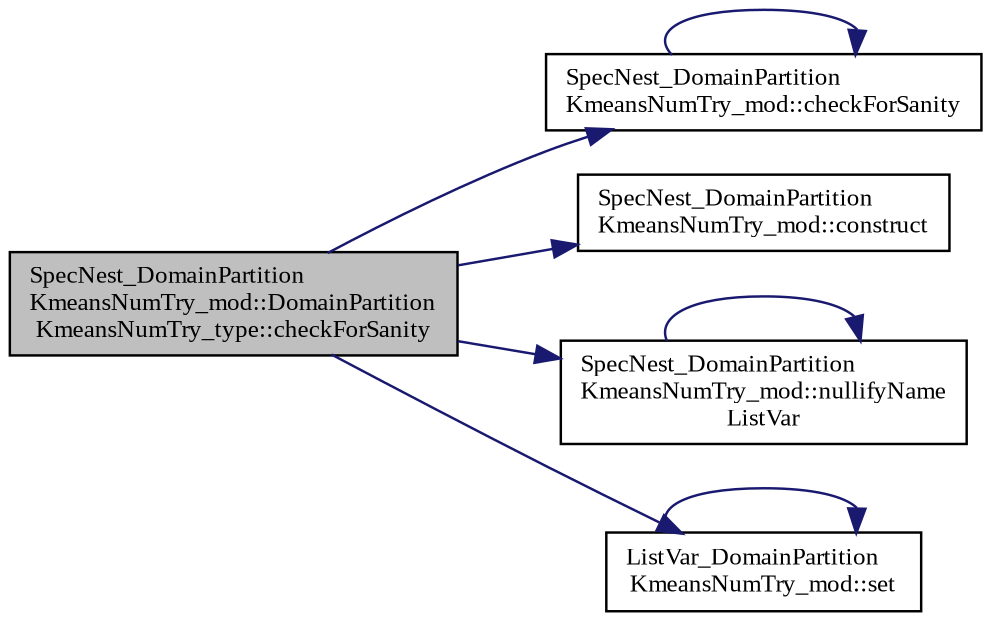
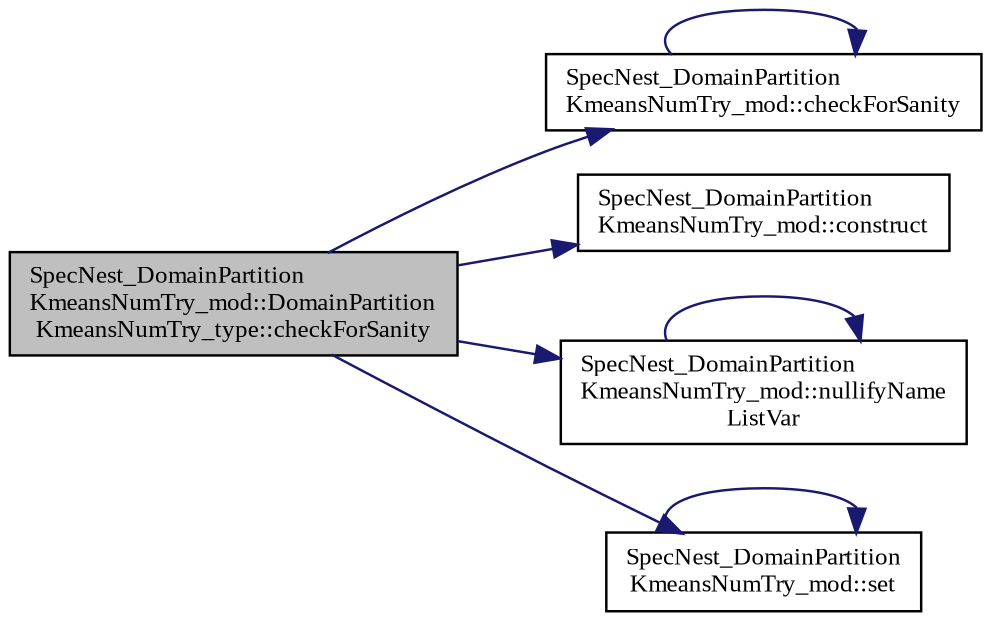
(764, 572) -> (764, 572)
